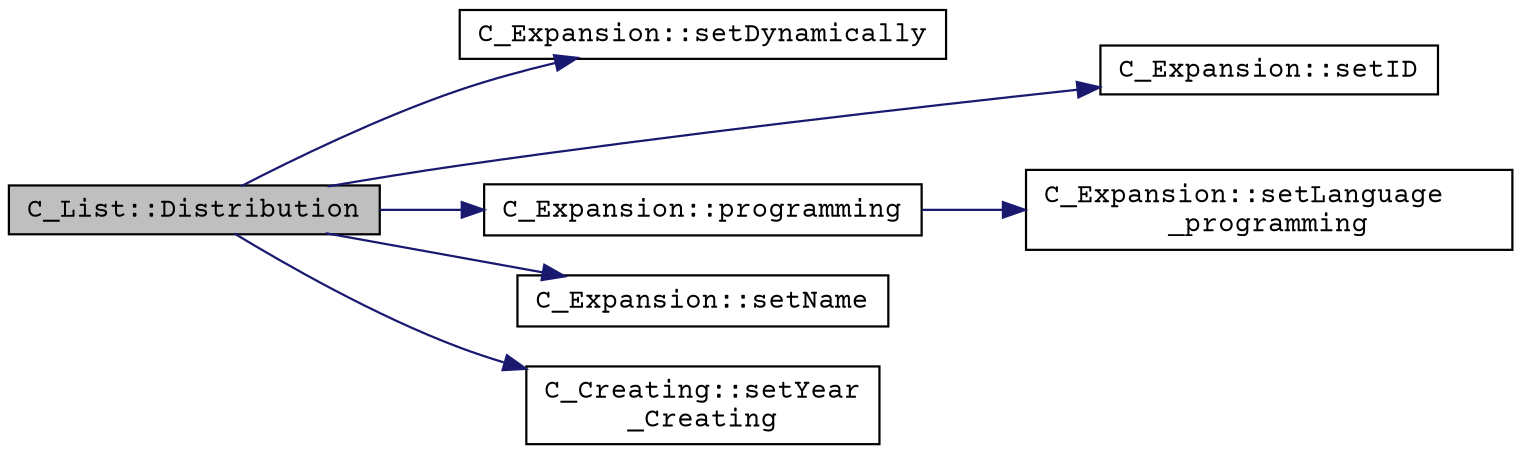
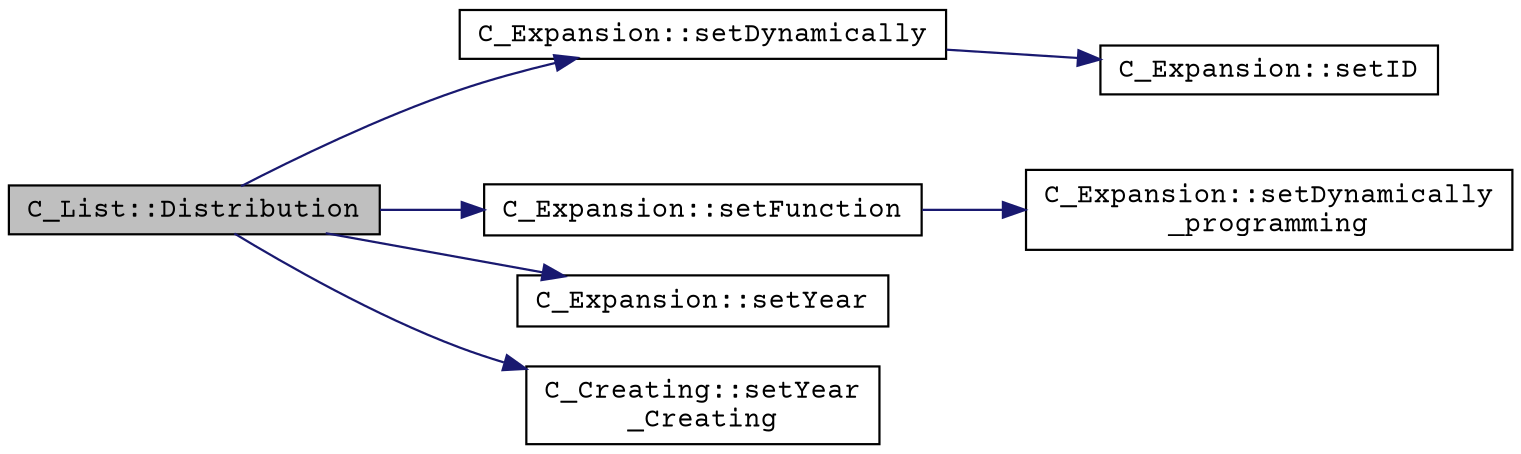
(702, 133) -> (1012, 54)
(703, 210) -> (703, 210)
(1269, 210) -> (1269, 210)
(703, 301) -> (703, 301)
